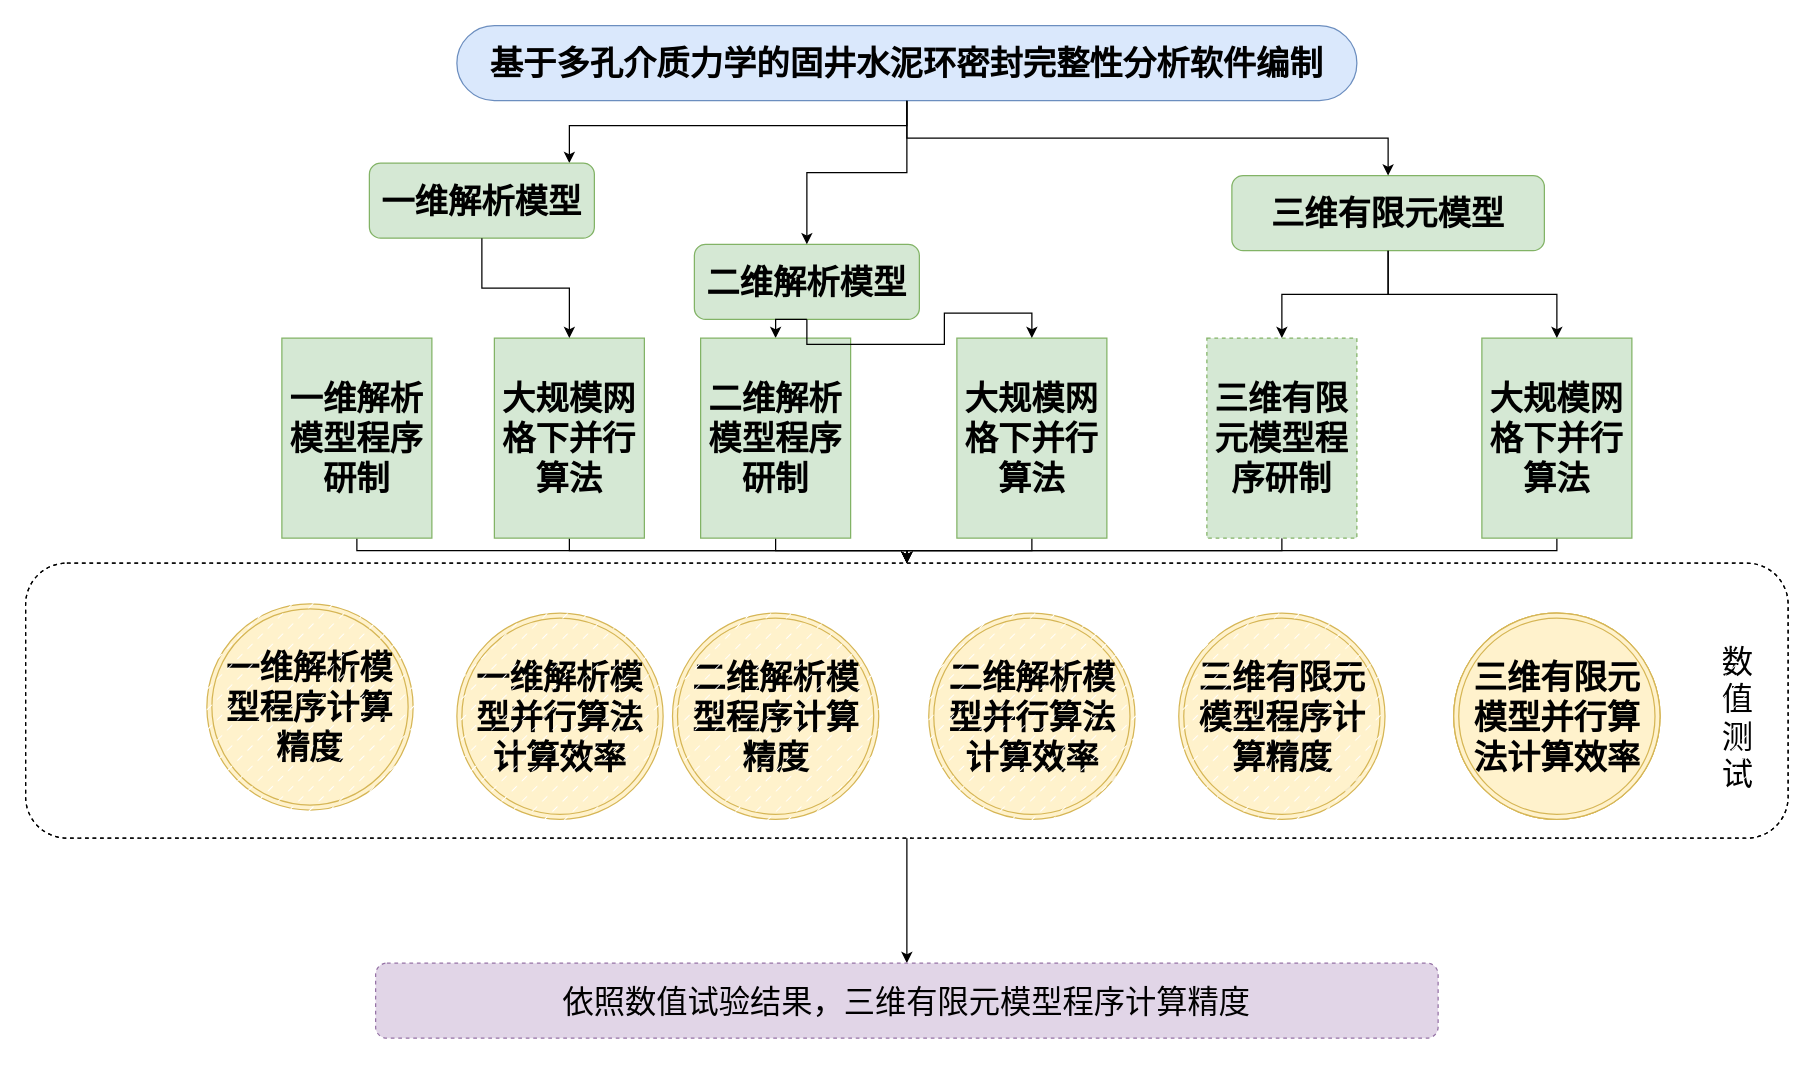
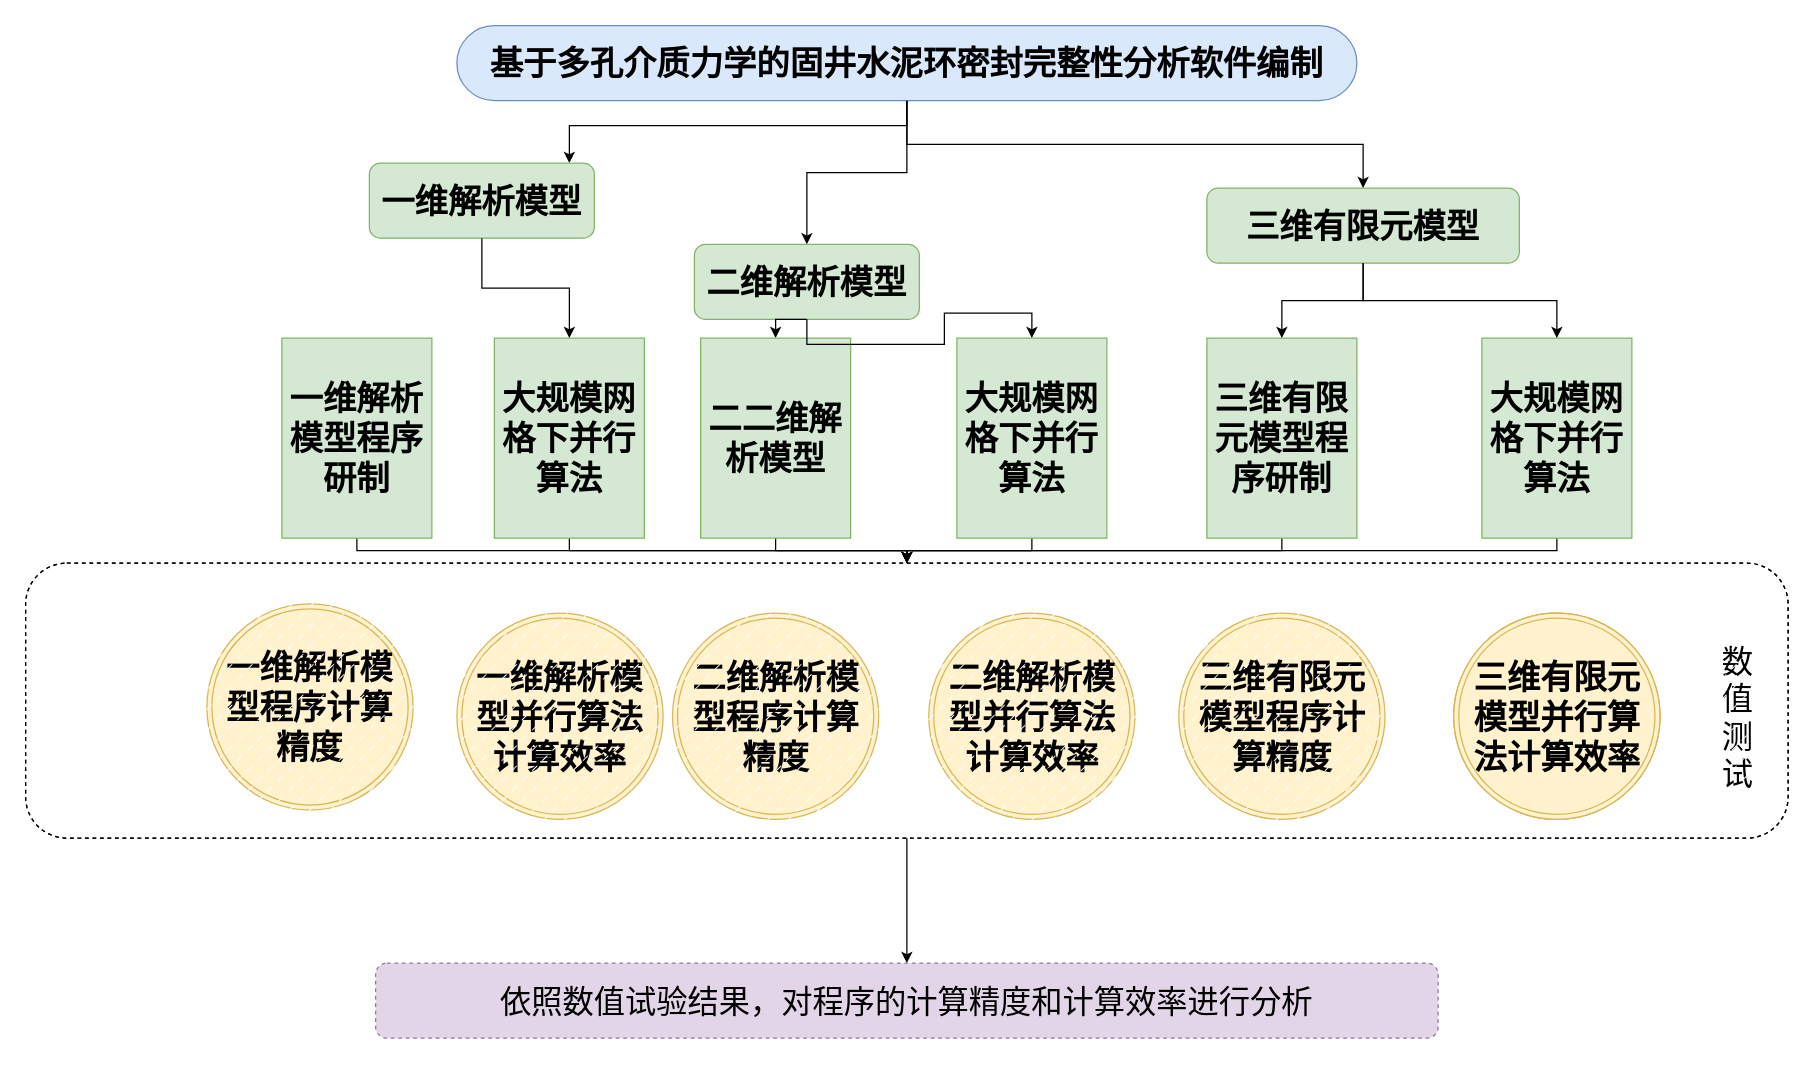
(1388, 213) -> (1363, 226)
(776, 438) -> (776, 438)
(1282, 438) -> (1282, 438)
(907, 1001) -> (907, 1001)
